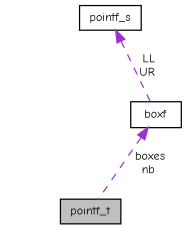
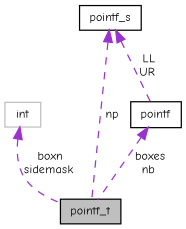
none -> (23, 115)
(156, 115) -> (156, 115)
none -> (100, 121)
